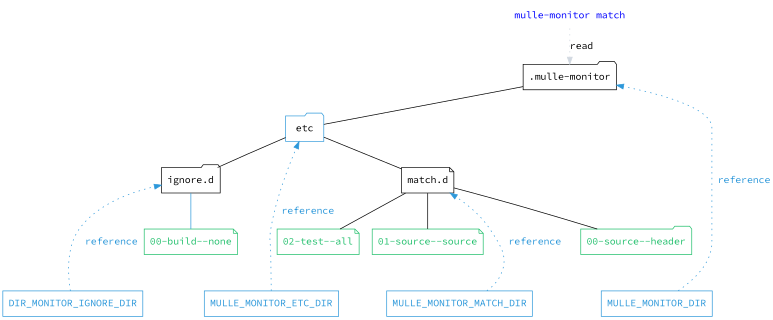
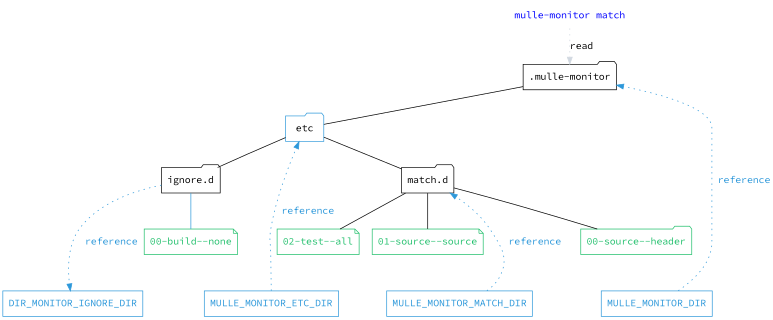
(428, 180) -> (428, 180)
(87, 220) -> (92, 215)
